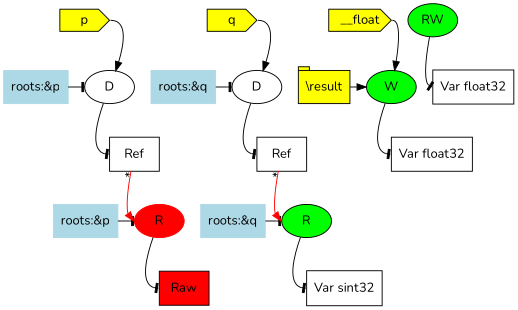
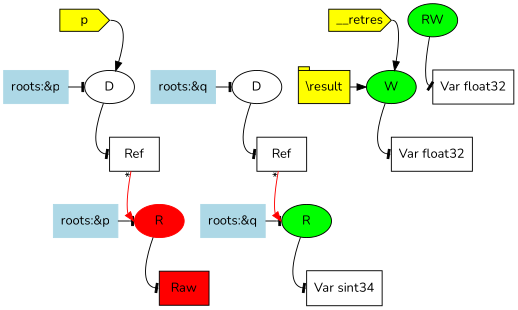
(232, 20) -> none
(360, 20) -> (360, 20)
(344, 288) -> (344, 288)
